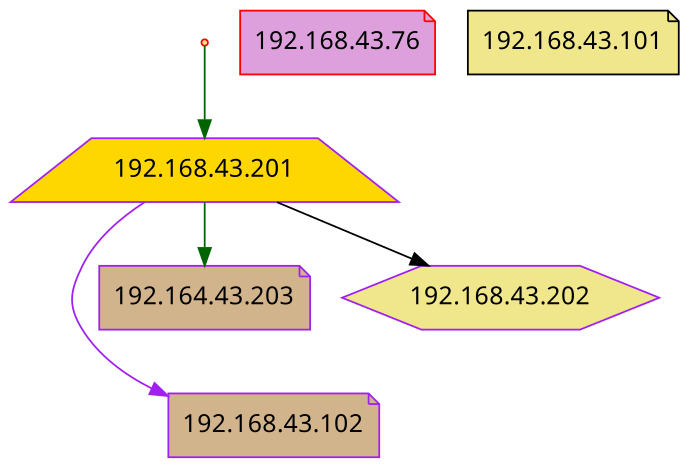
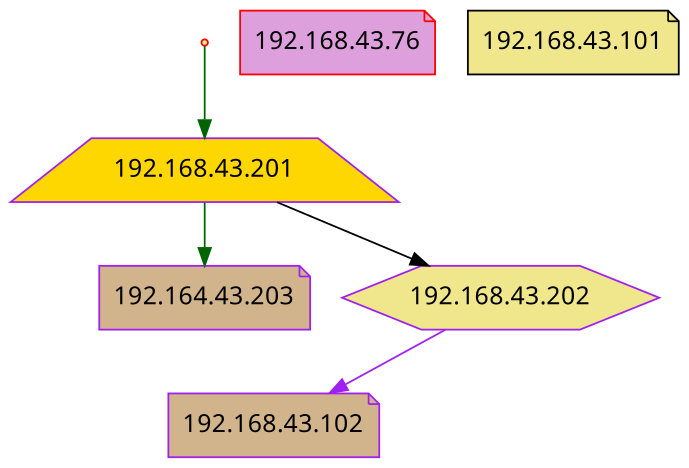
(72, 299) -> (395, 357)
